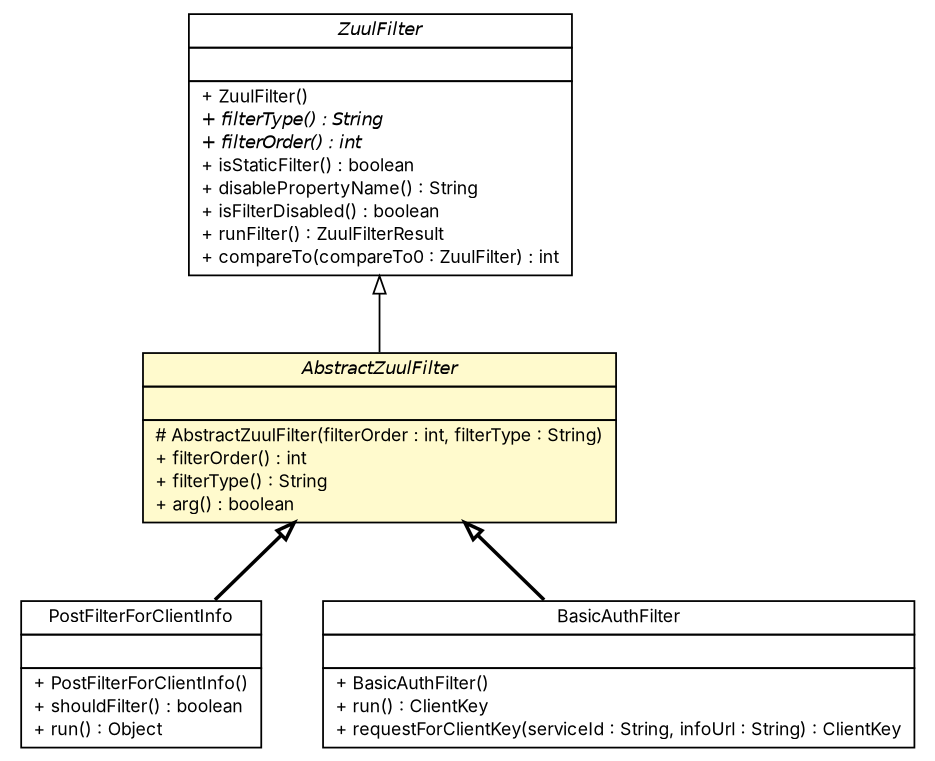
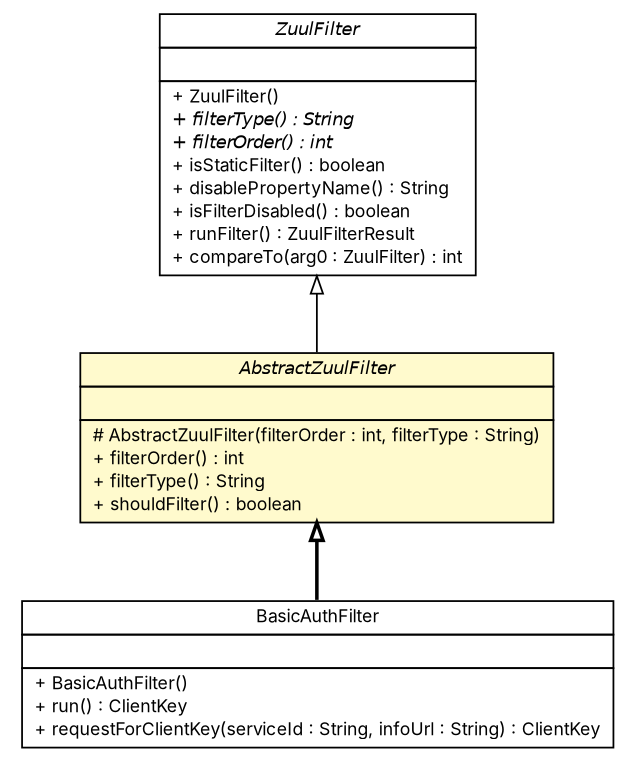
(380, 258) -> (318, 258)
(225, 505) -> (198, 505)
(141, 673) -> none
